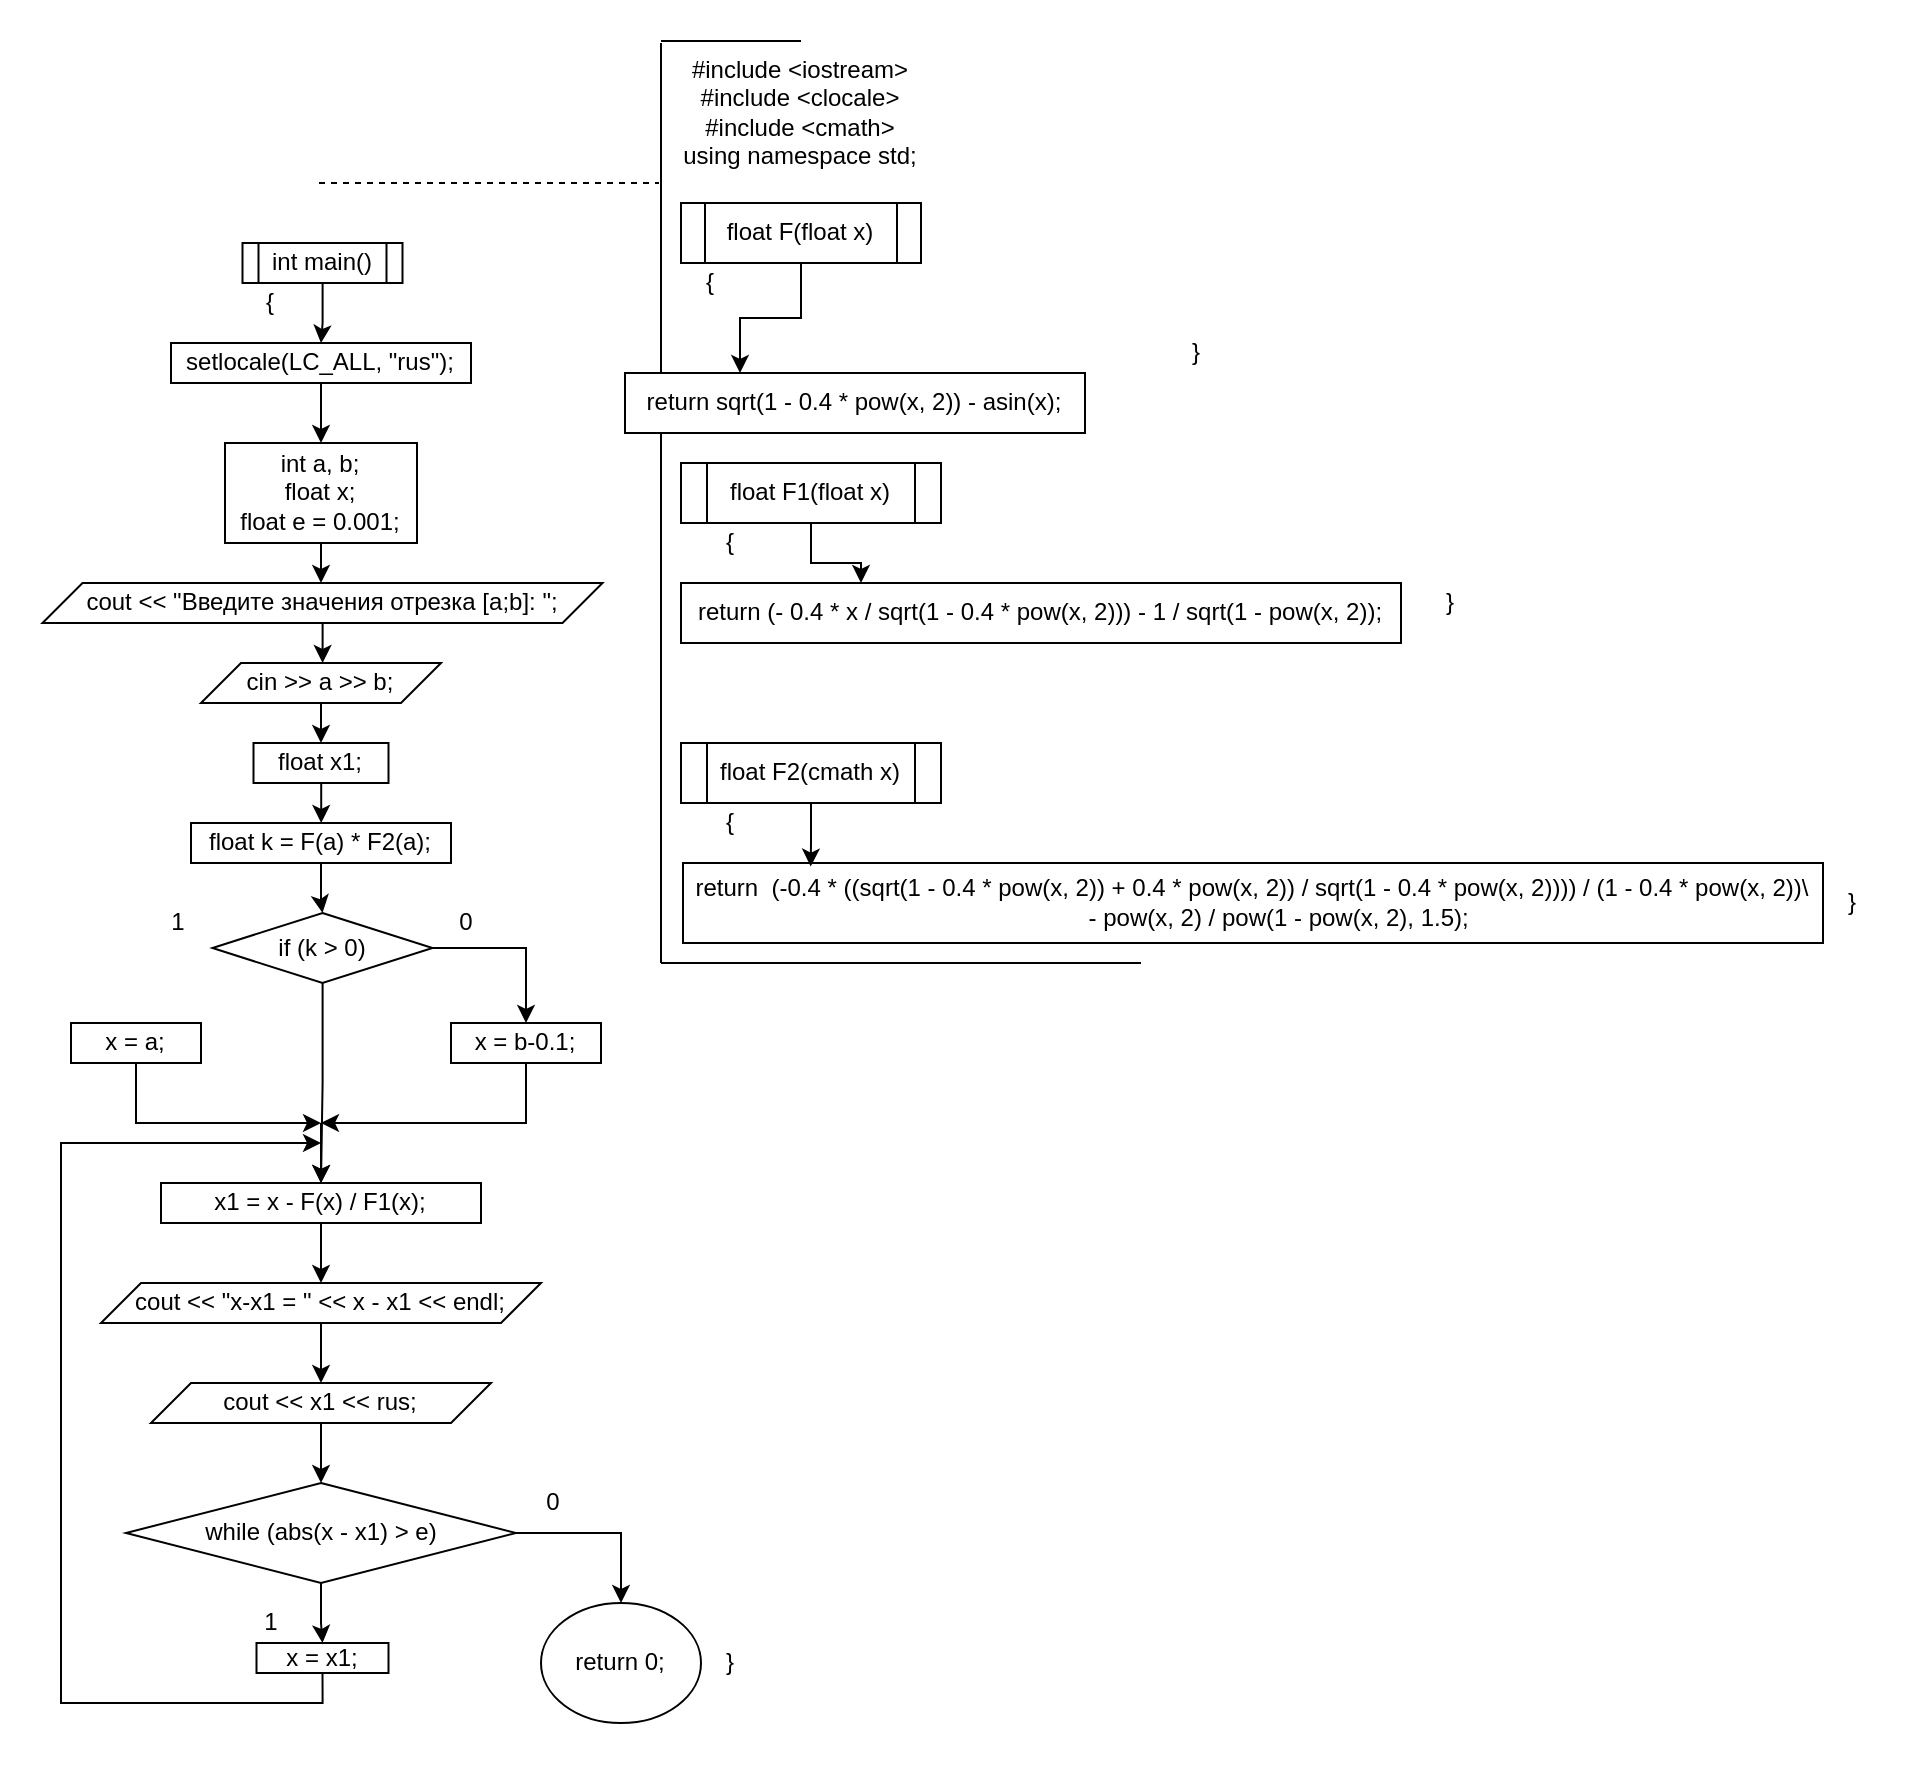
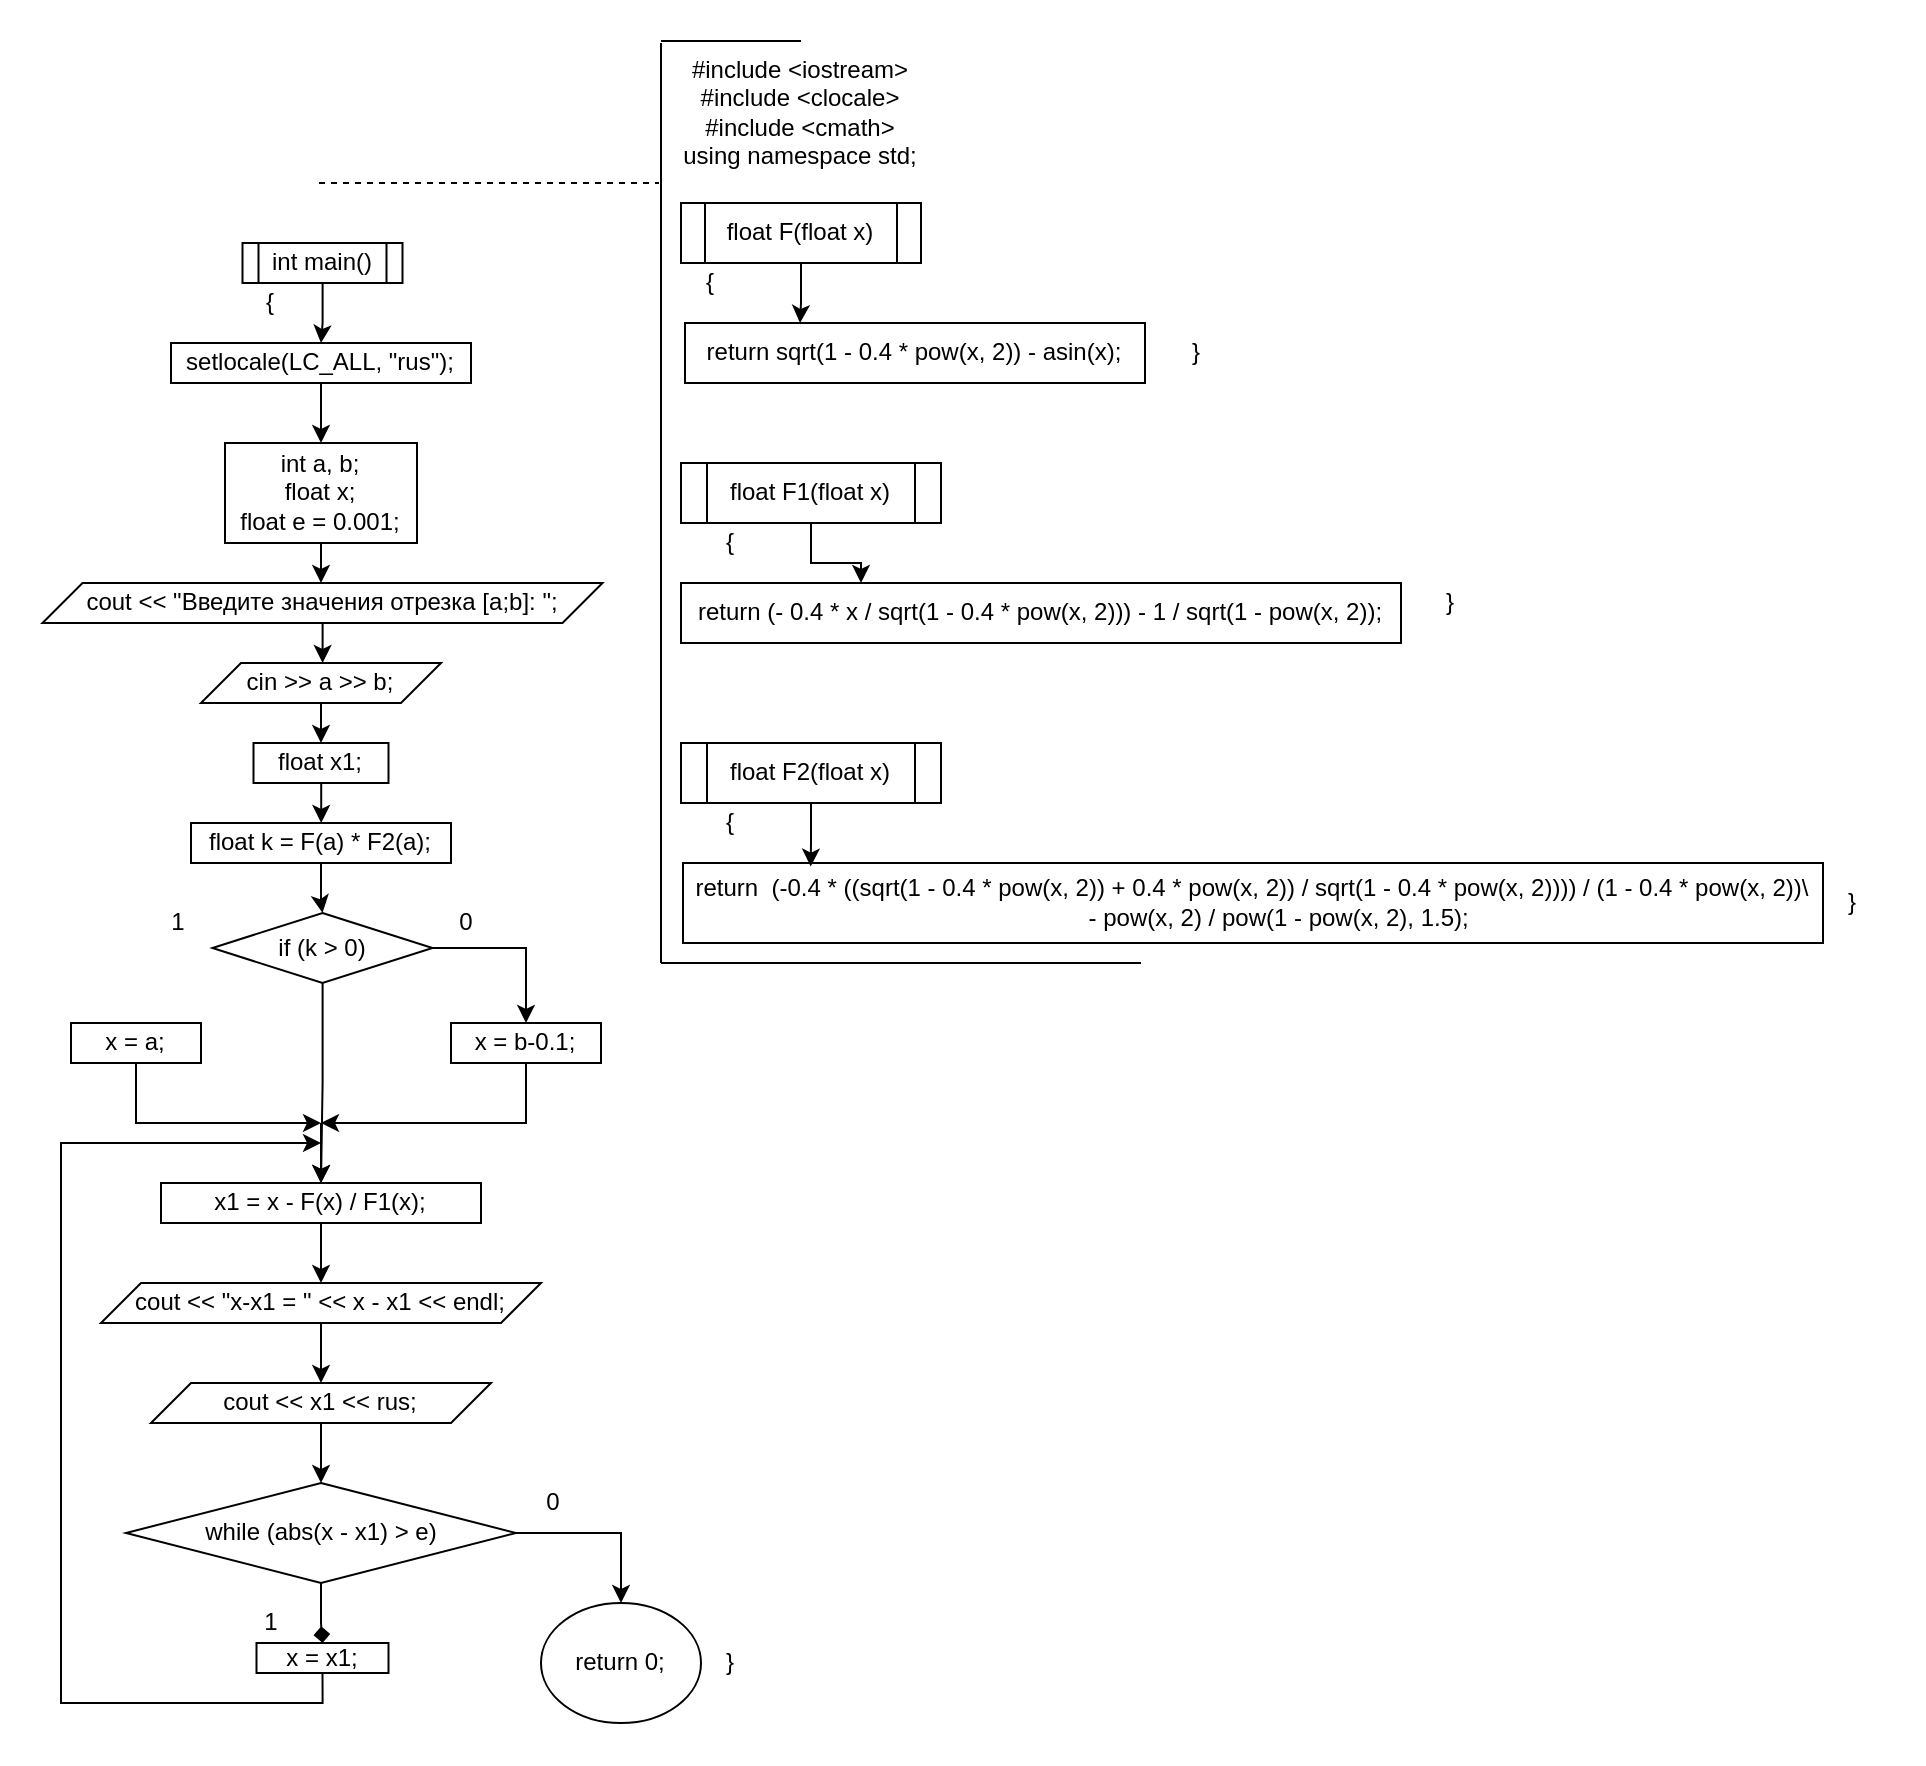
(855, 403) -> (915, 353)
(811, 773) -> (811, 773)
(322, 1630) -> (321, 1626)
